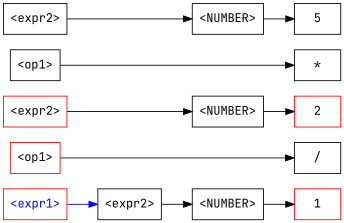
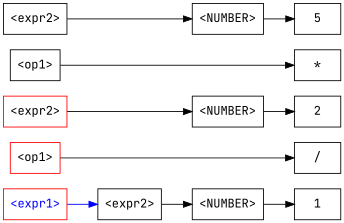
(318, 112) -> (318, 112)
(318, 204) -> (318, 204)
